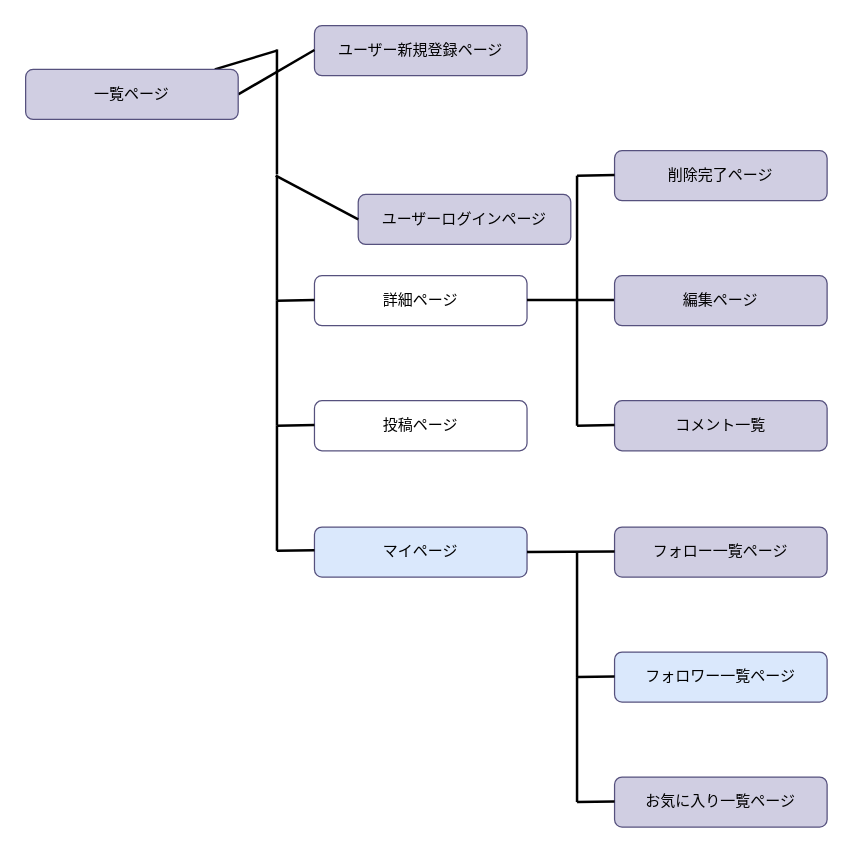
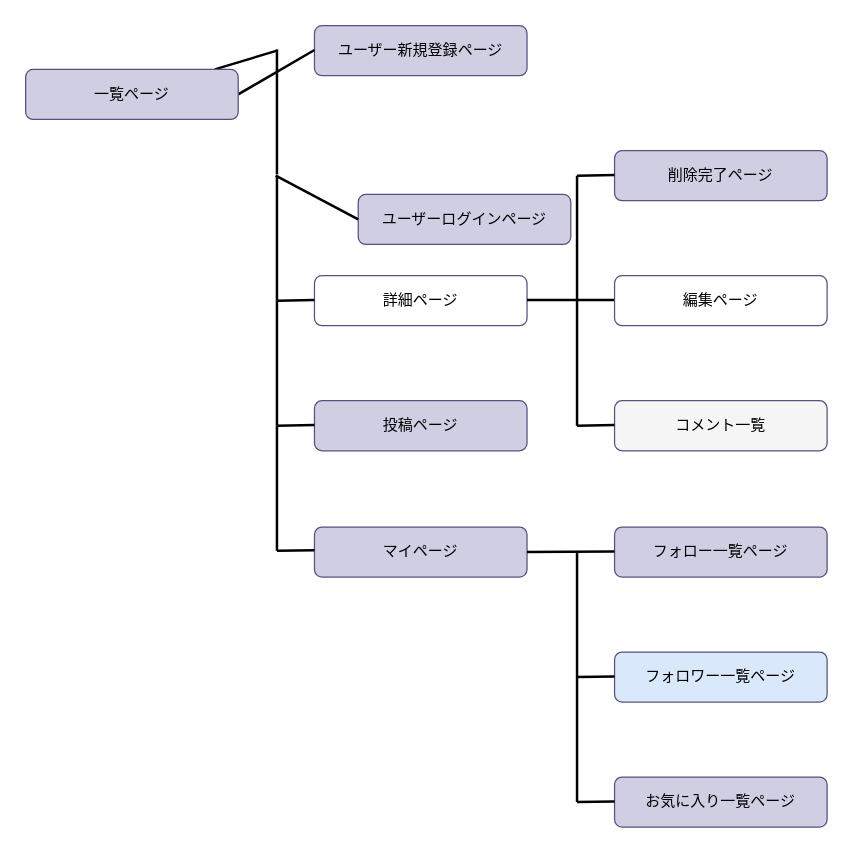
(721, 301) -> (721, 301)
(421, 426) -> (421, 426)
(721, 426) -> (721, 426)
(421, 552) -> (421, 552)
